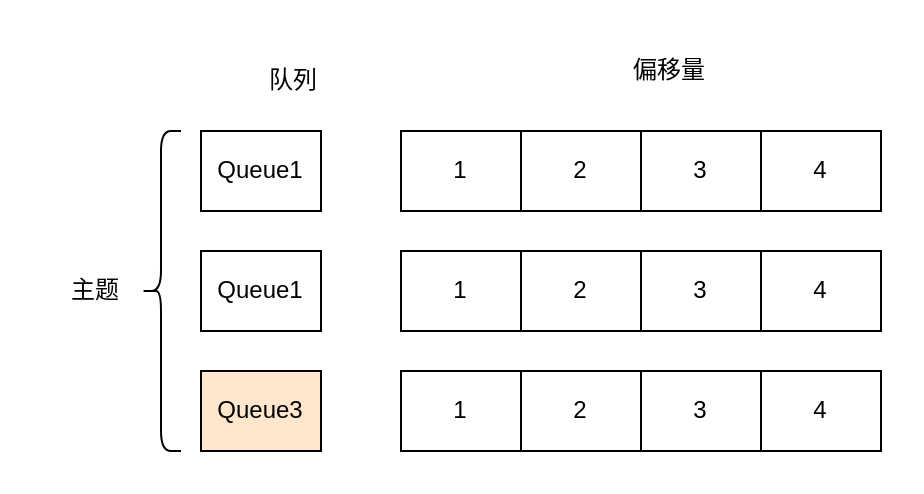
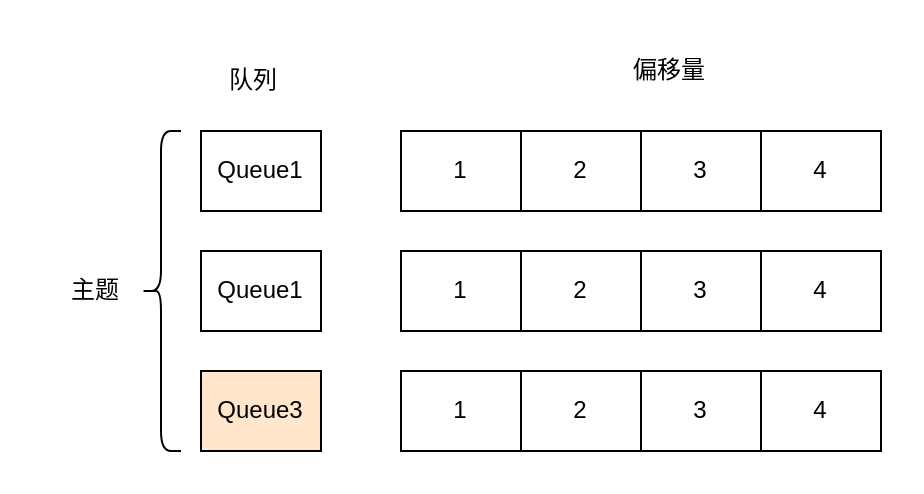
(294, 81) -> (254, 81)
